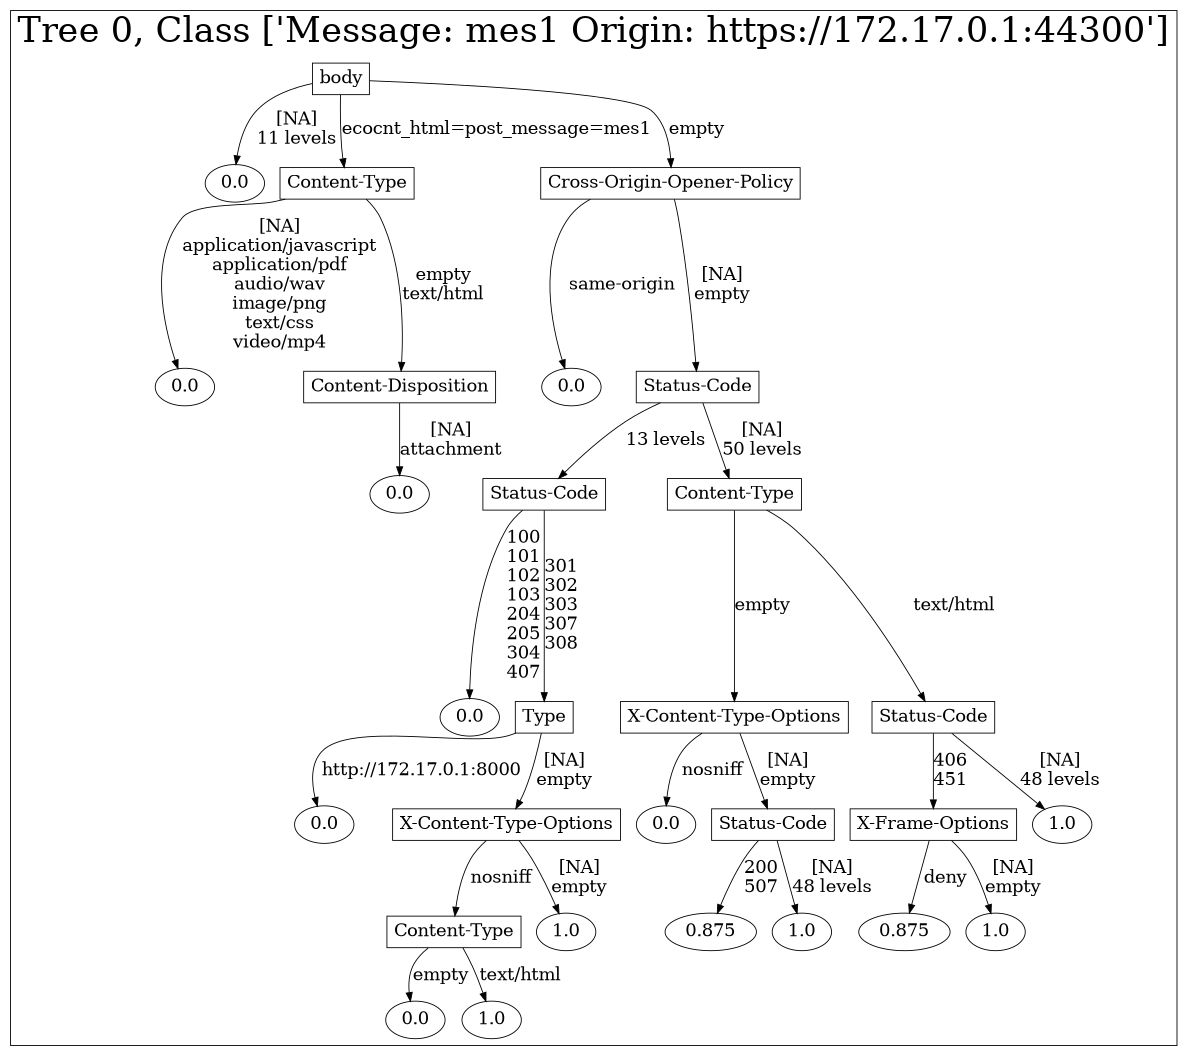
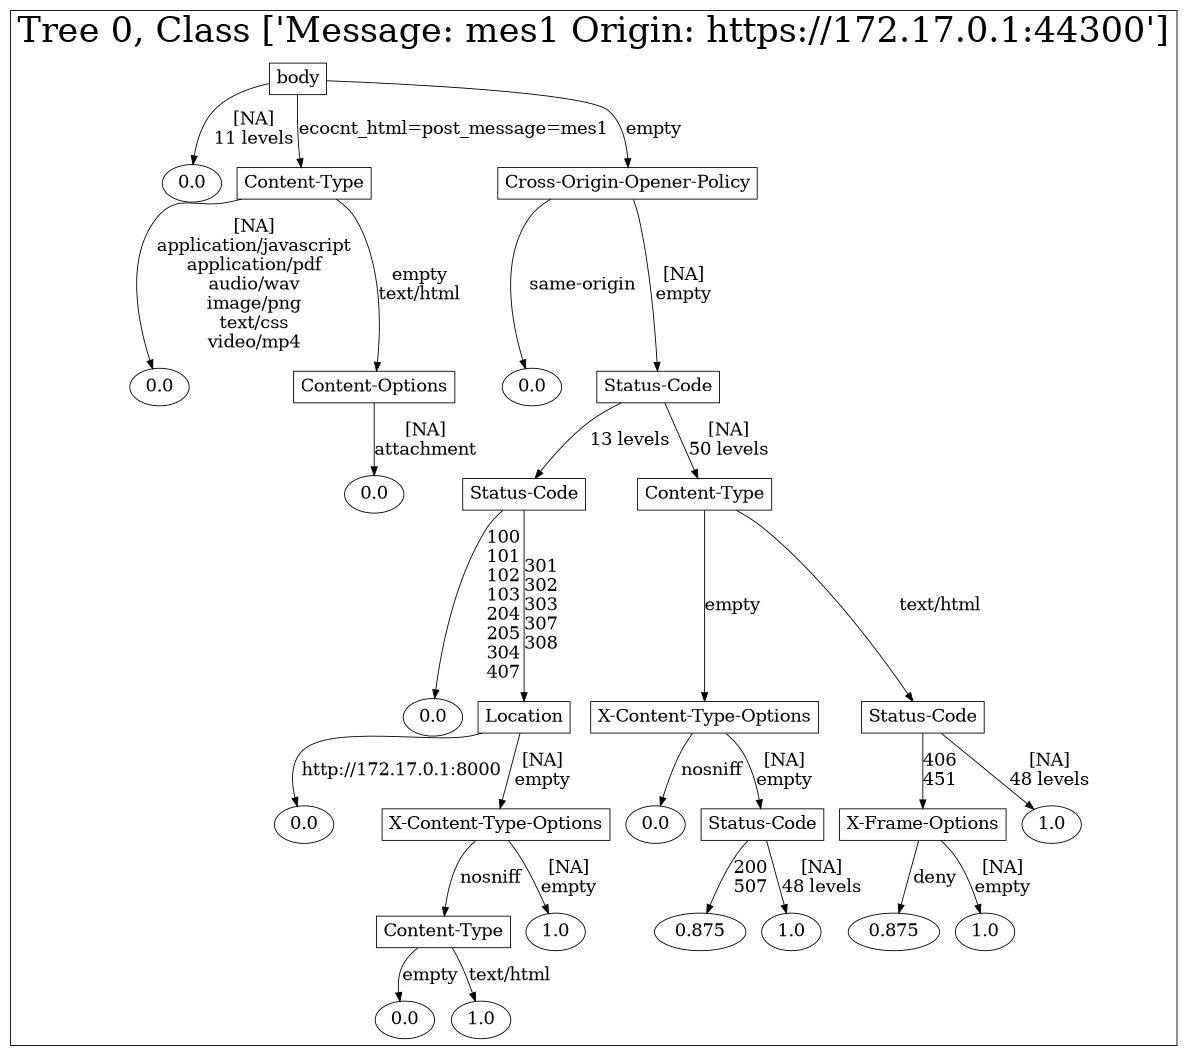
(400, 387) -> (374, 387)
(544, 717) -> (524, 717)
